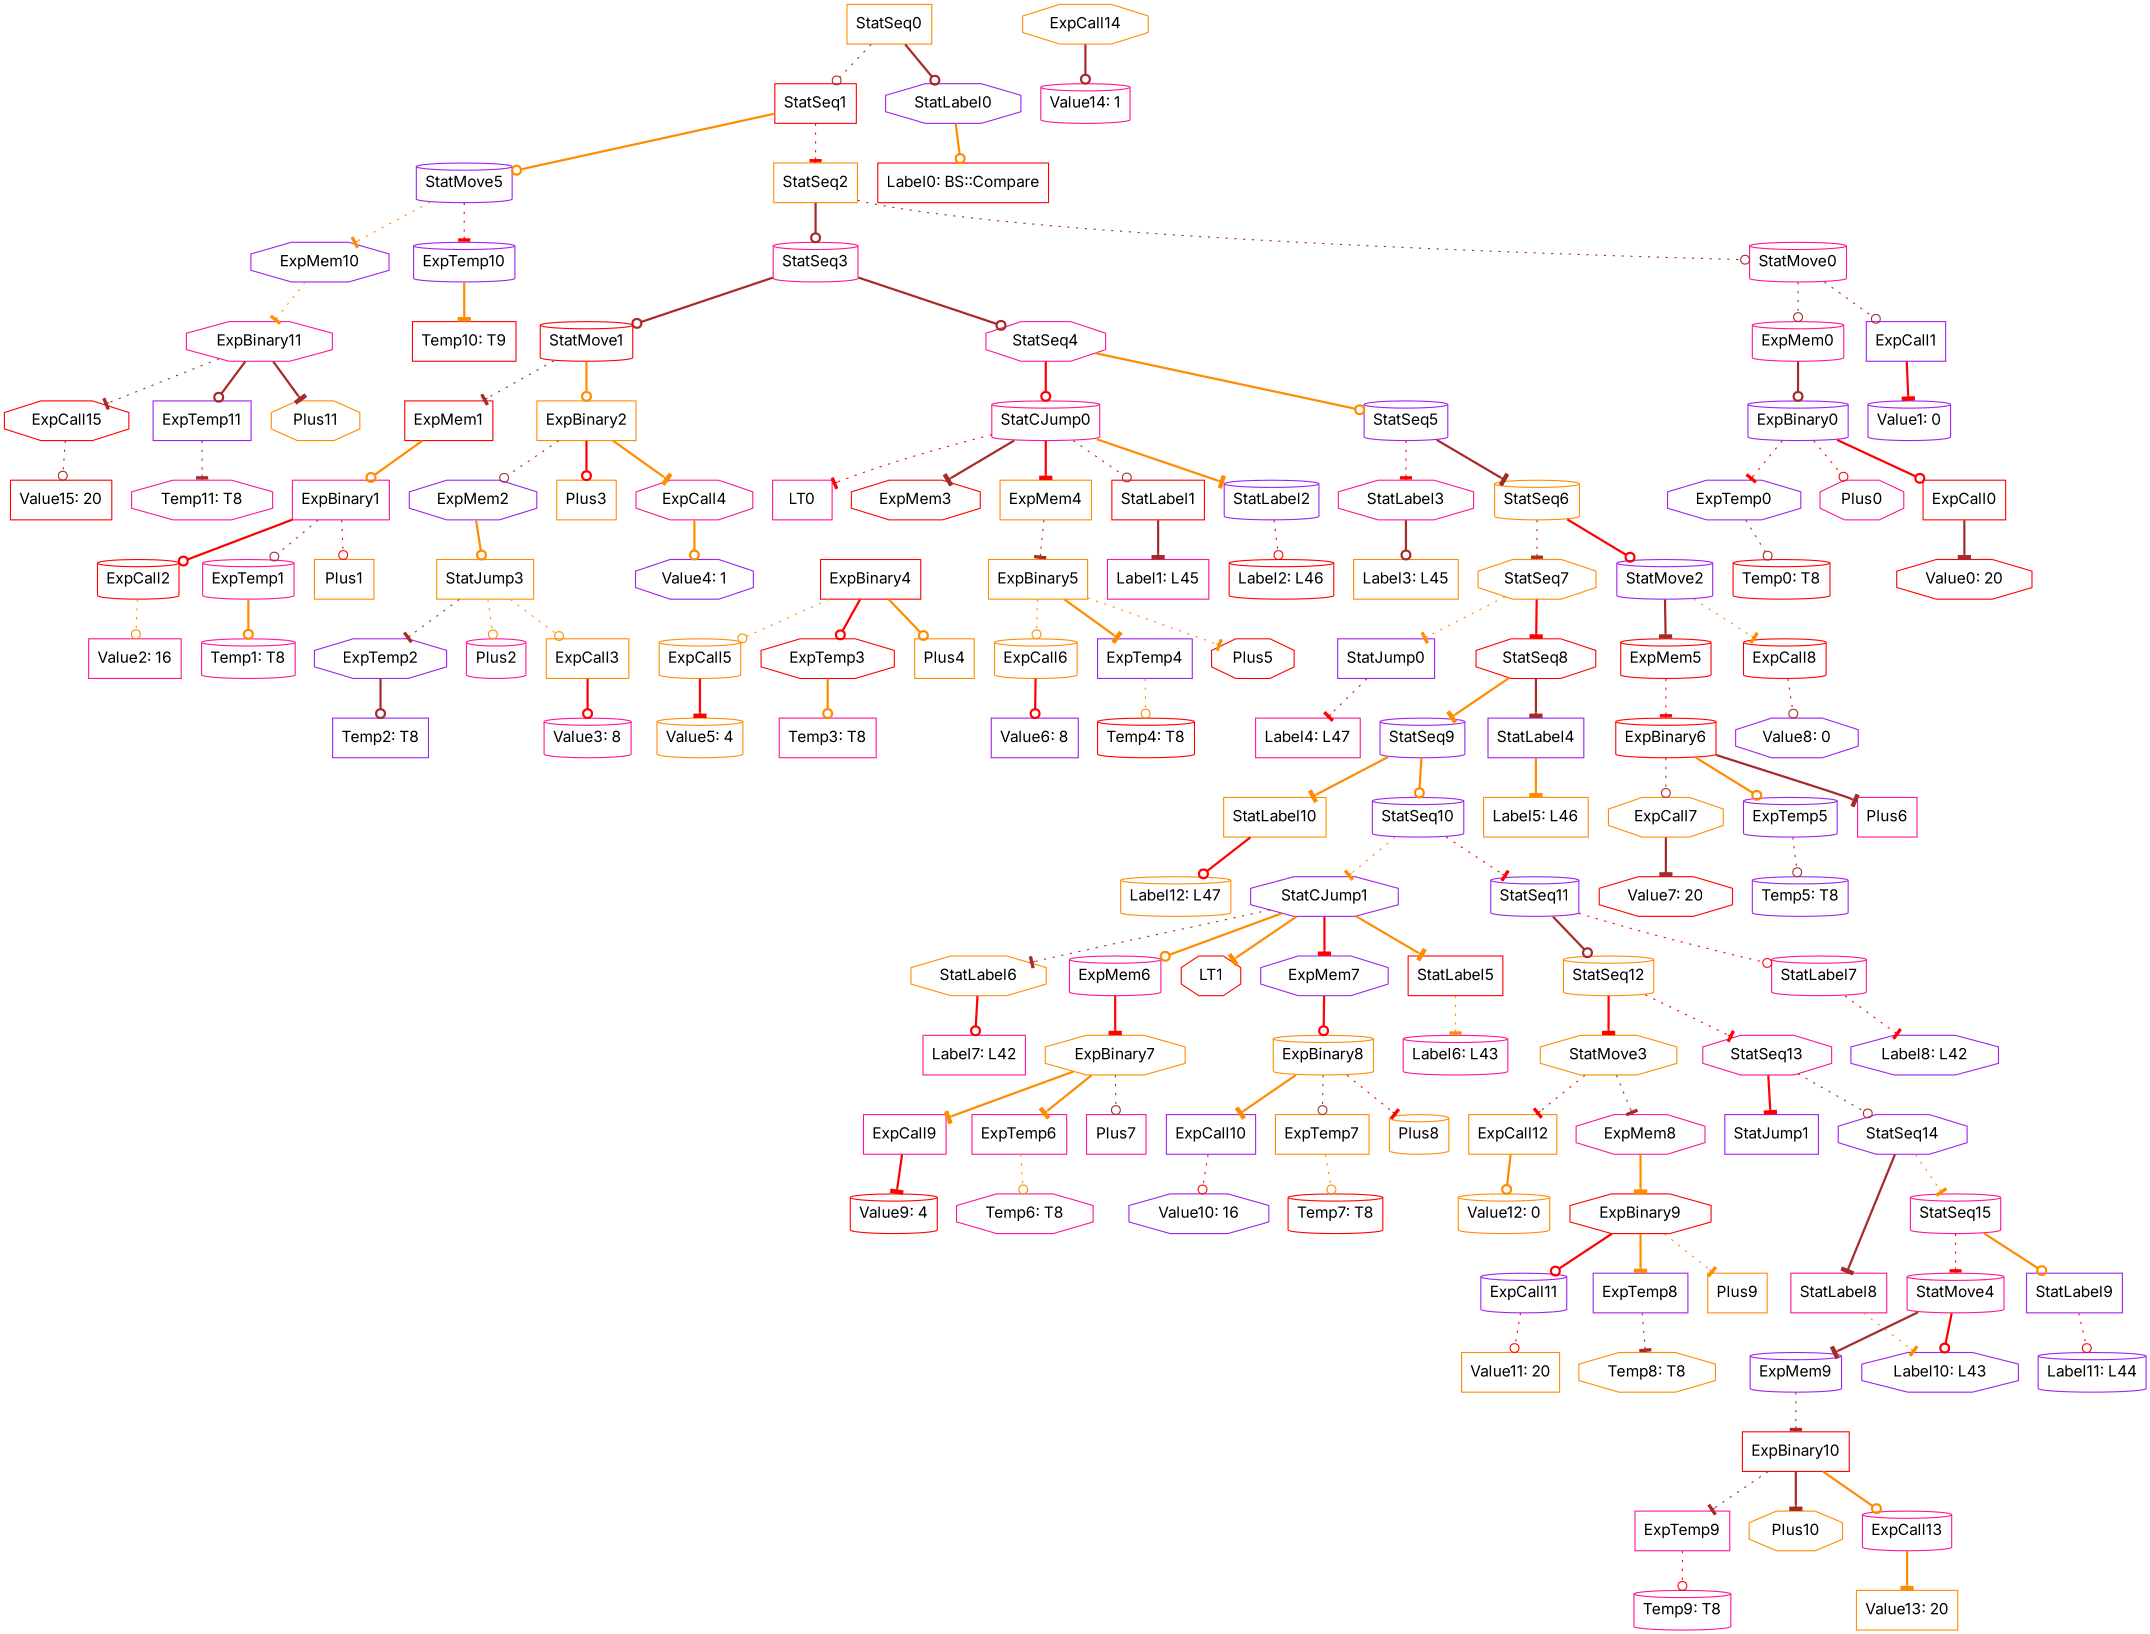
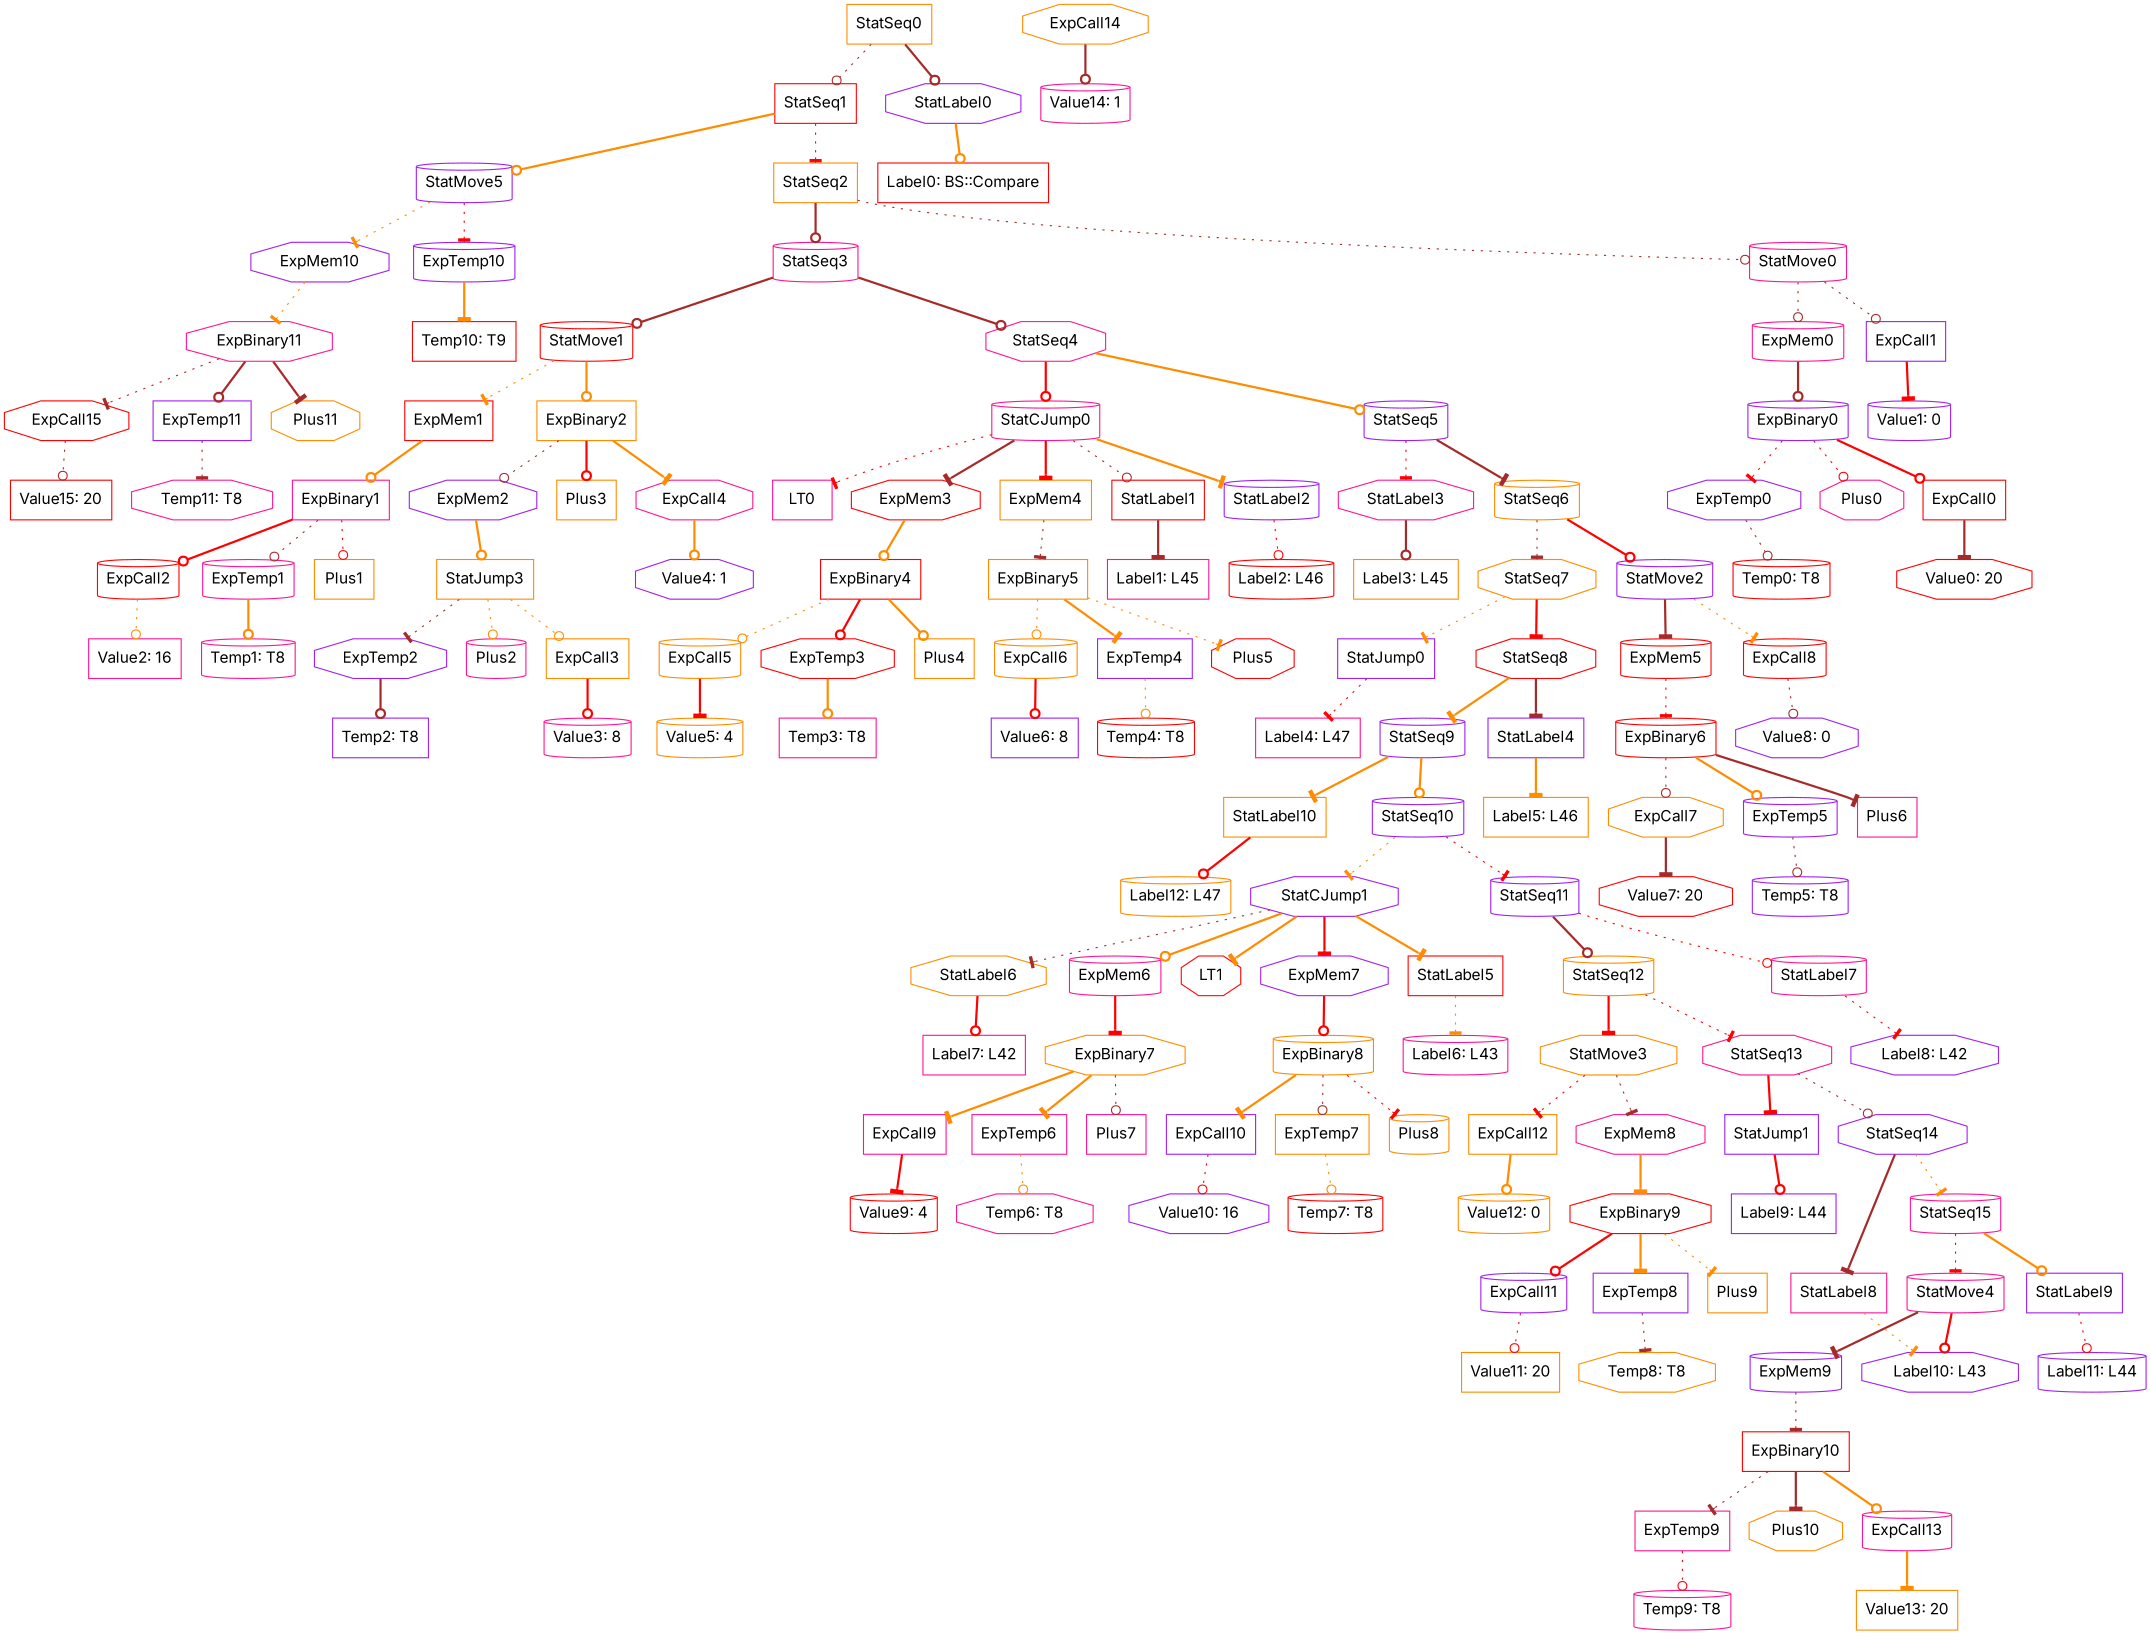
(521, 379) -> (521, 379)
none -> (895, 536)
none -> (1784, 1214)
